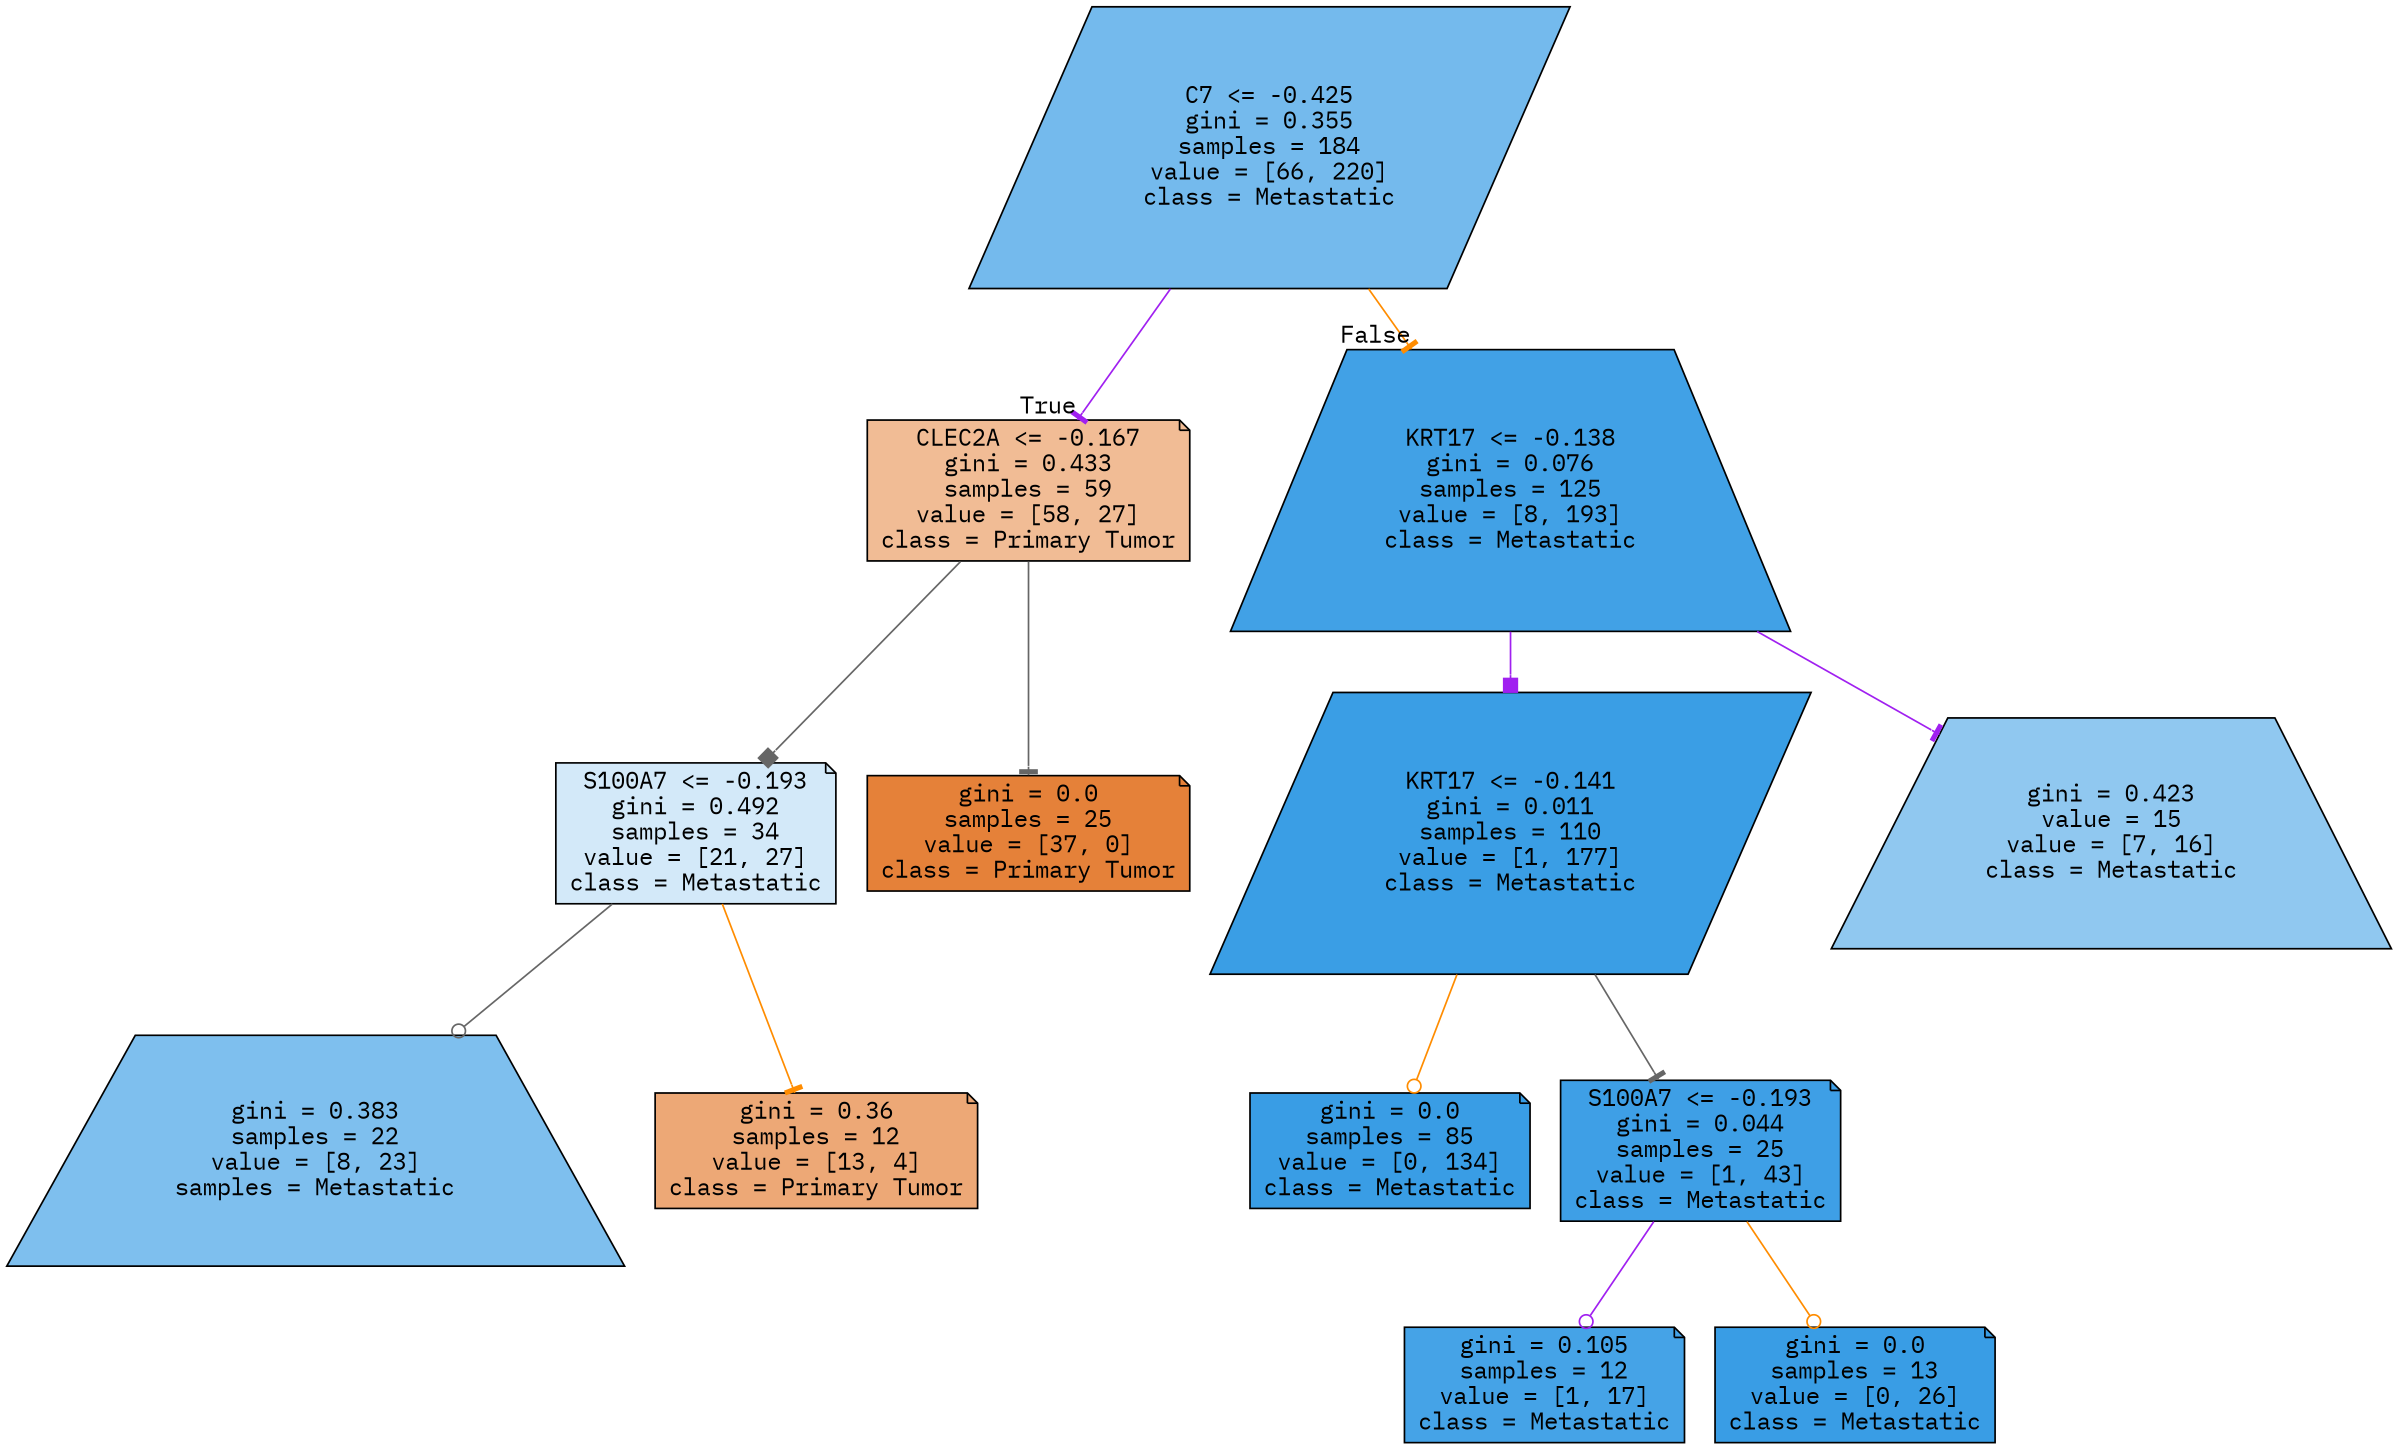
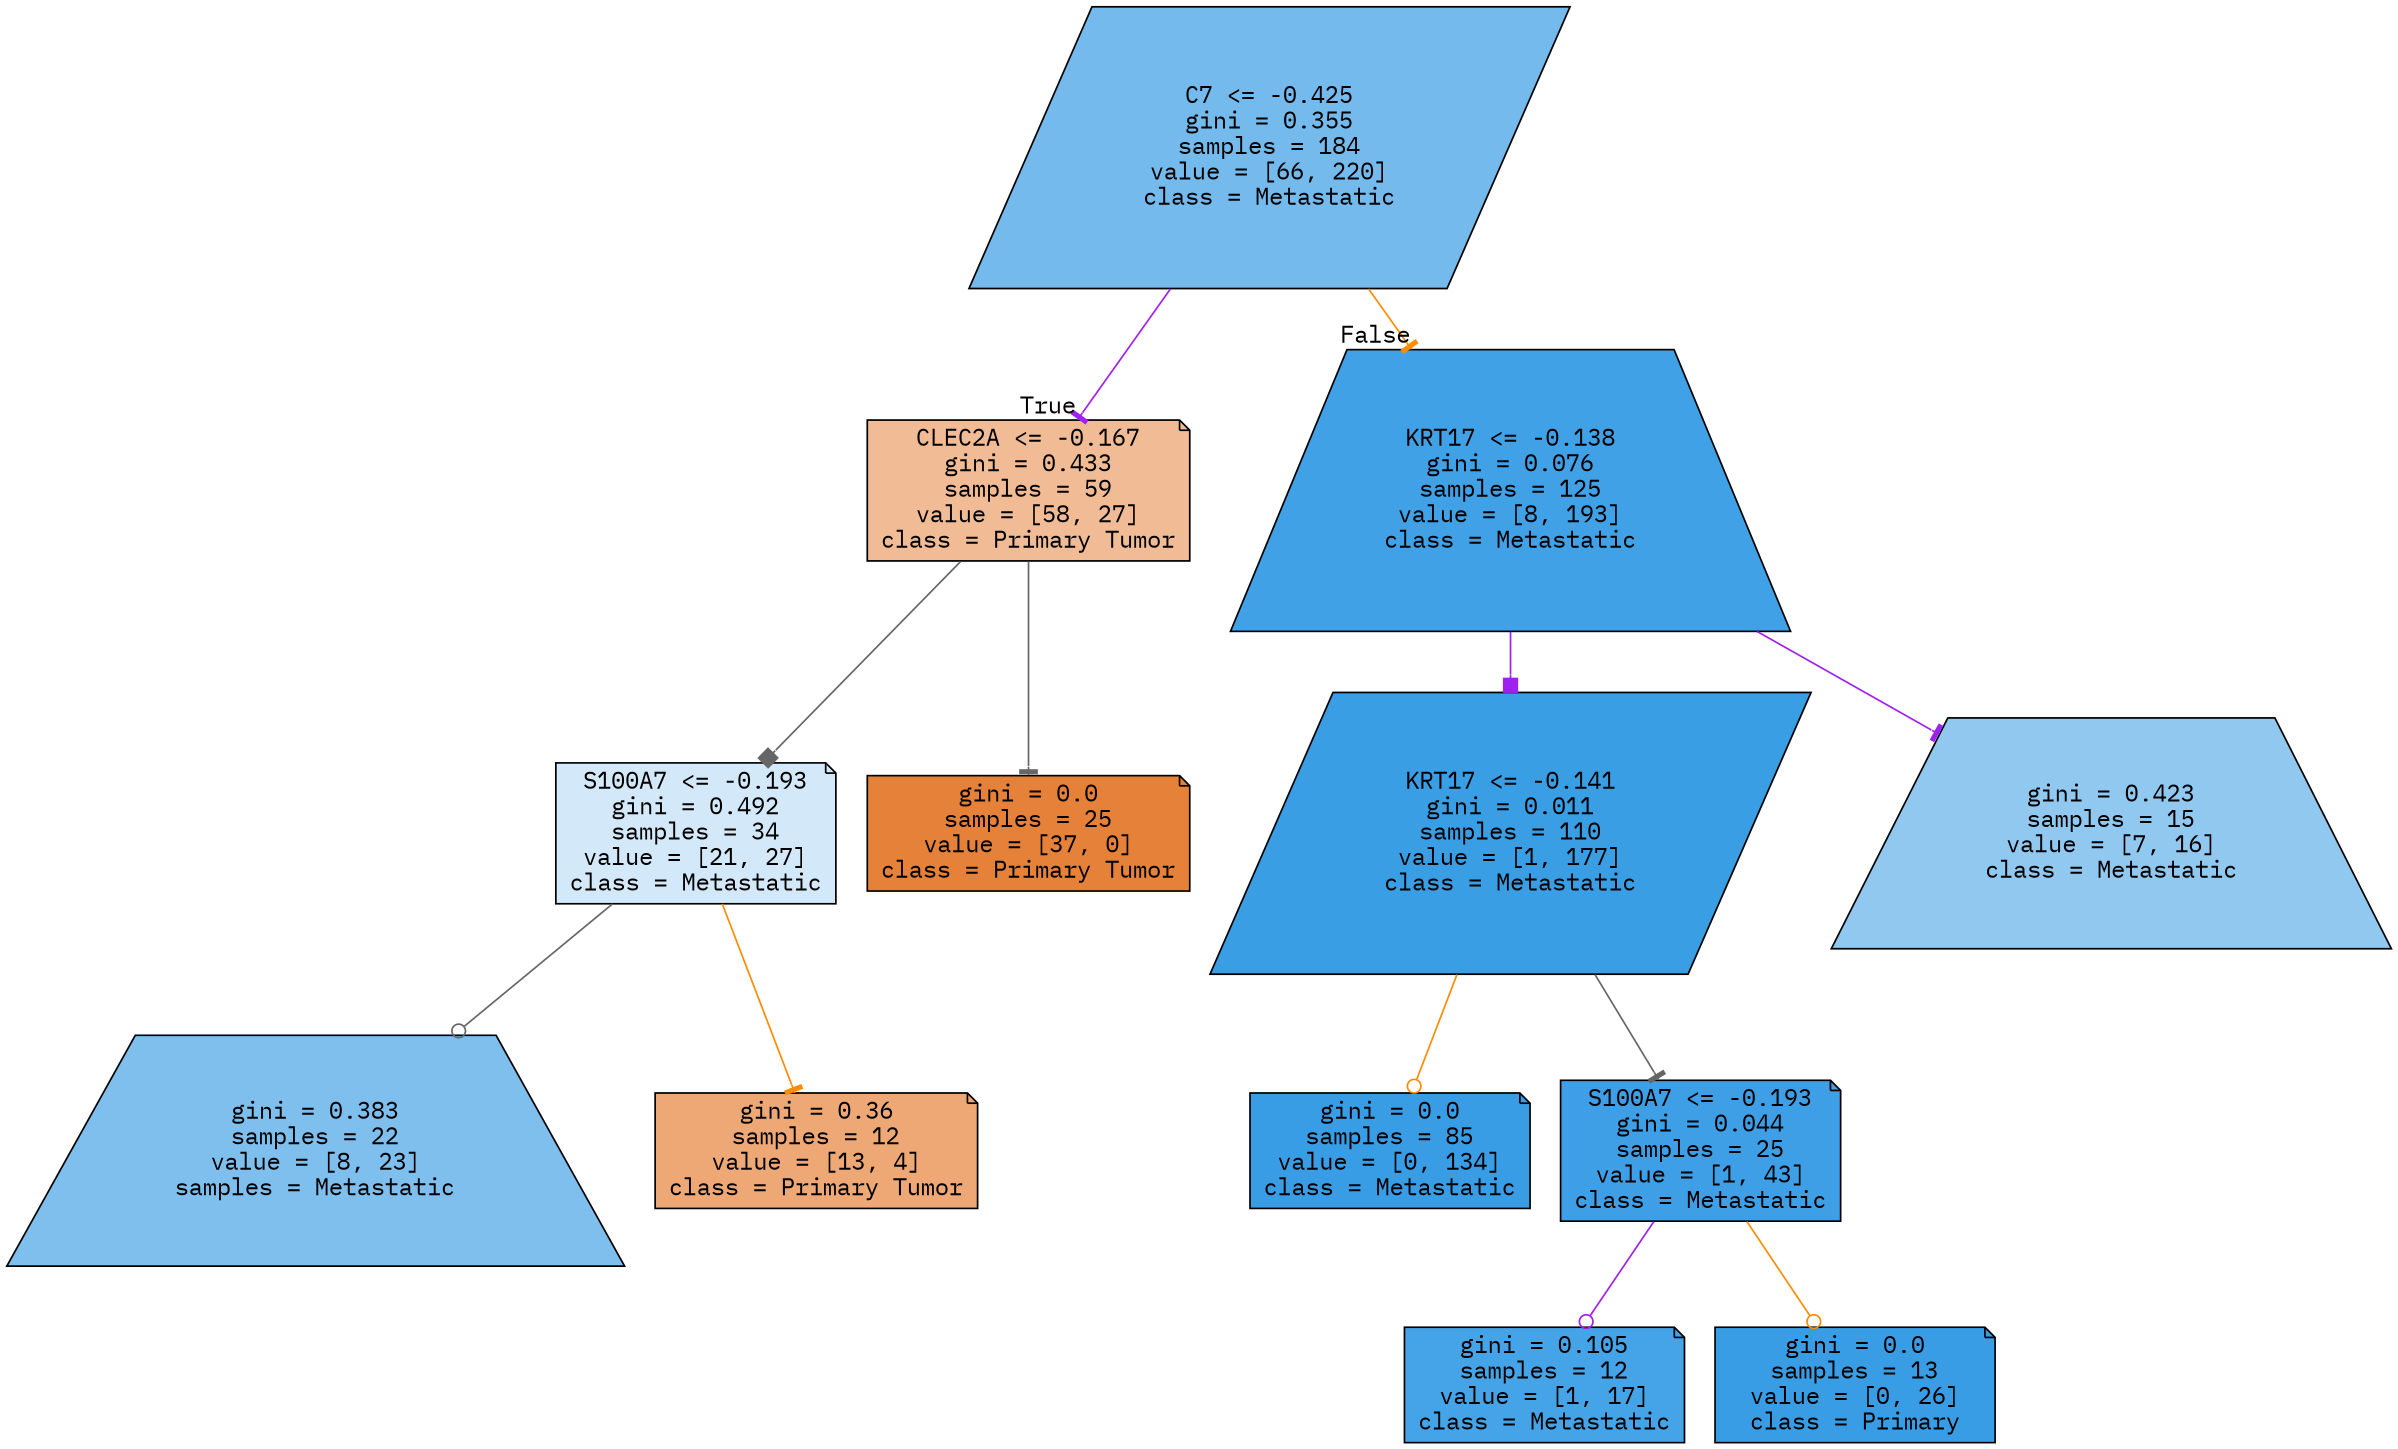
(2111, 833) -> (2111, 833)
(1855, 1385) -> (1855, 1385)
